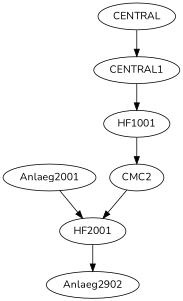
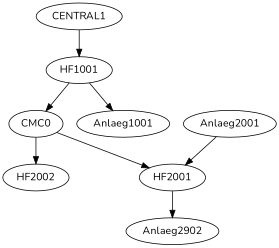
(137, 16) -> none
none -> (123, 124)
none -> (36, 178)
(137, 178) -> (36, 124)
